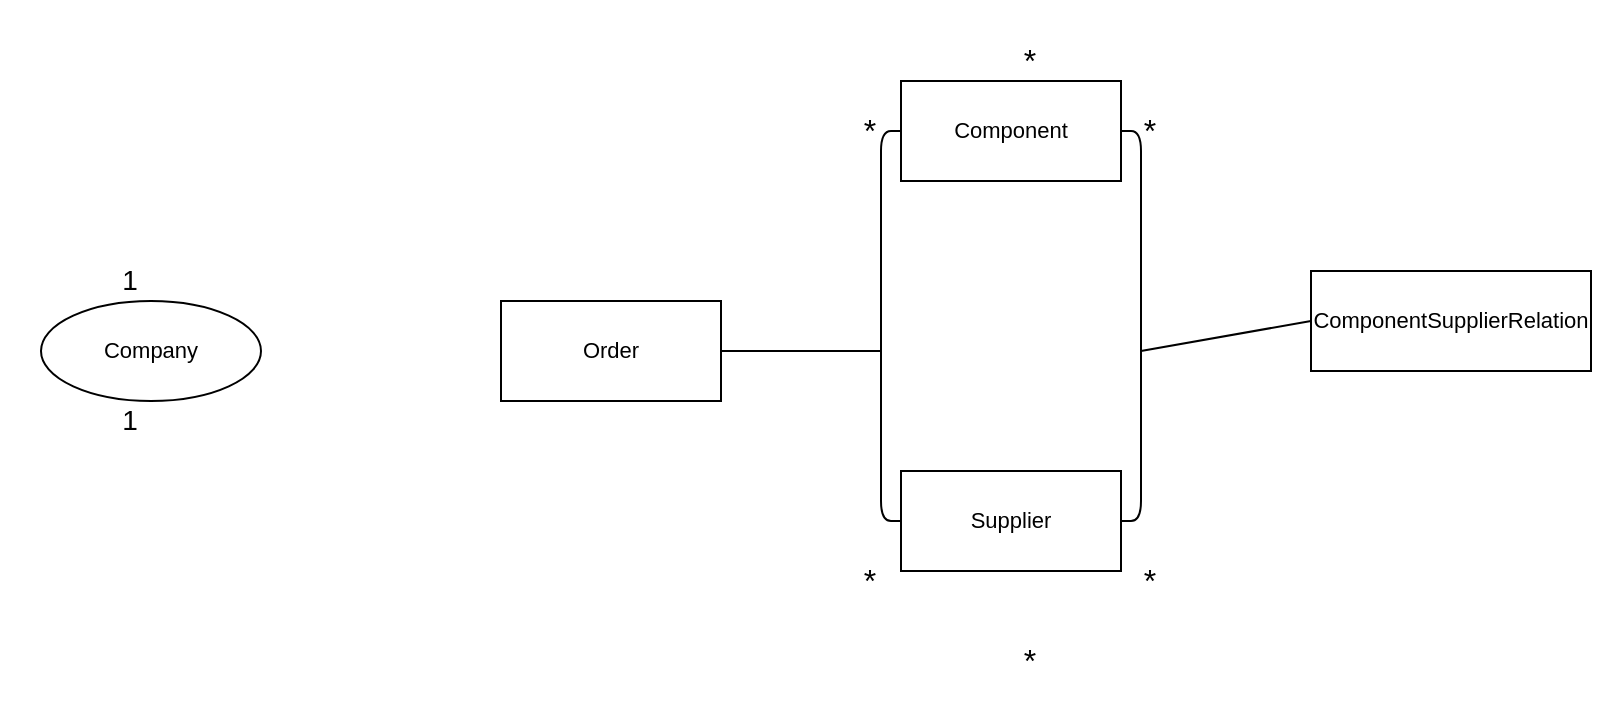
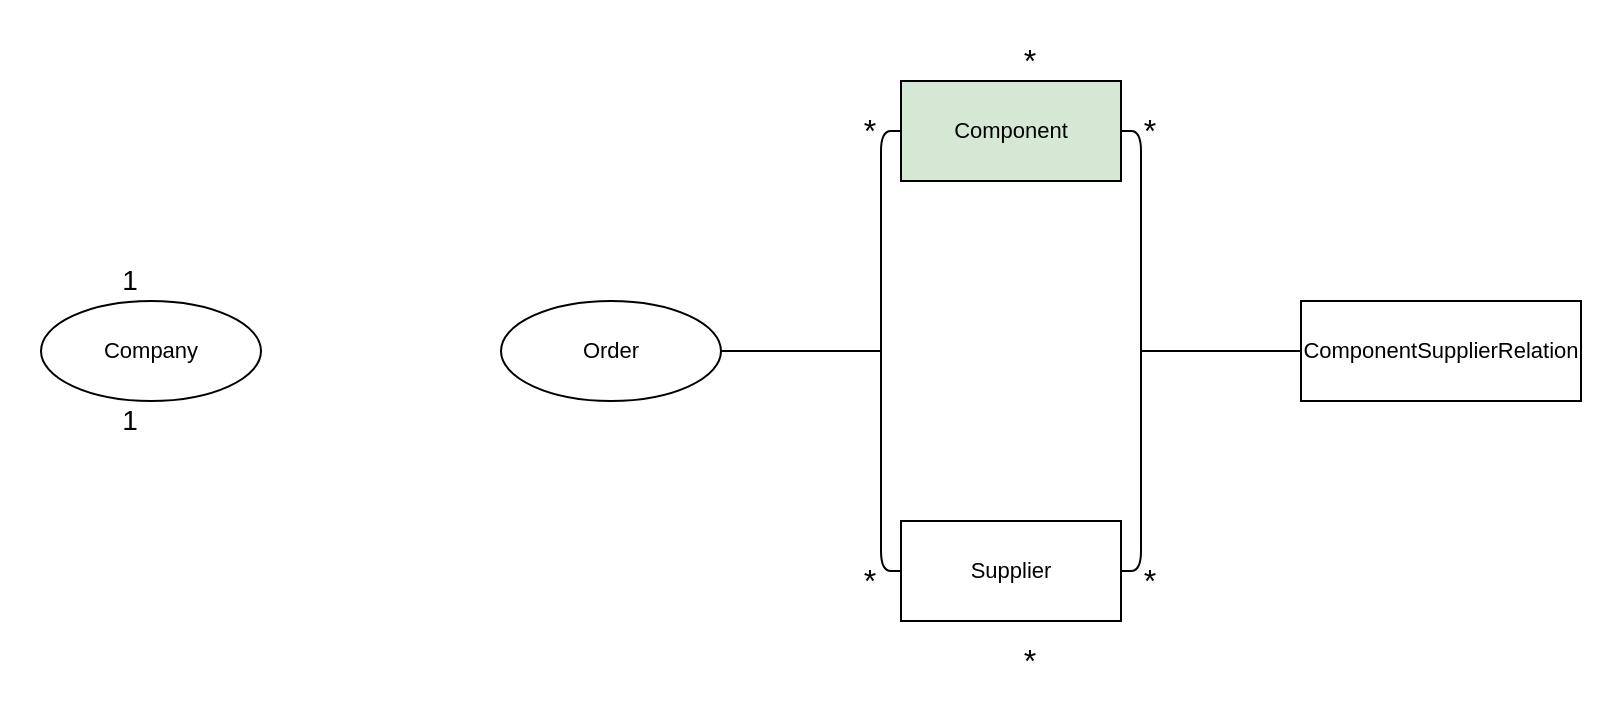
(1011, 131) -> (1011, 131)
(1451, 321) -> (1441, 351)
(611, 351) -> (611, 351)
(1011, 521) -> (1011, 571)
